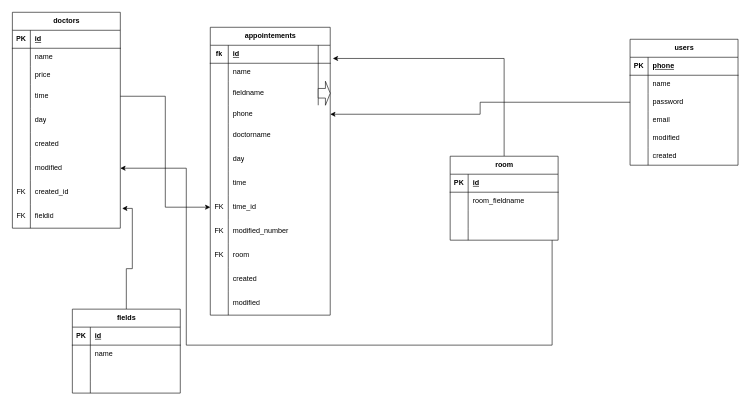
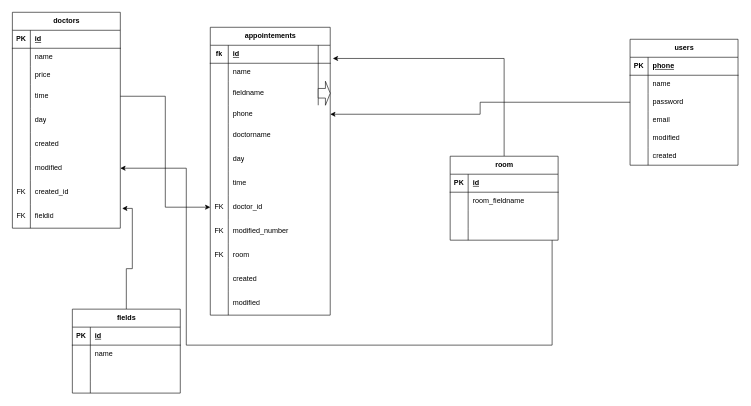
(245, 207) -> (250, 207)
